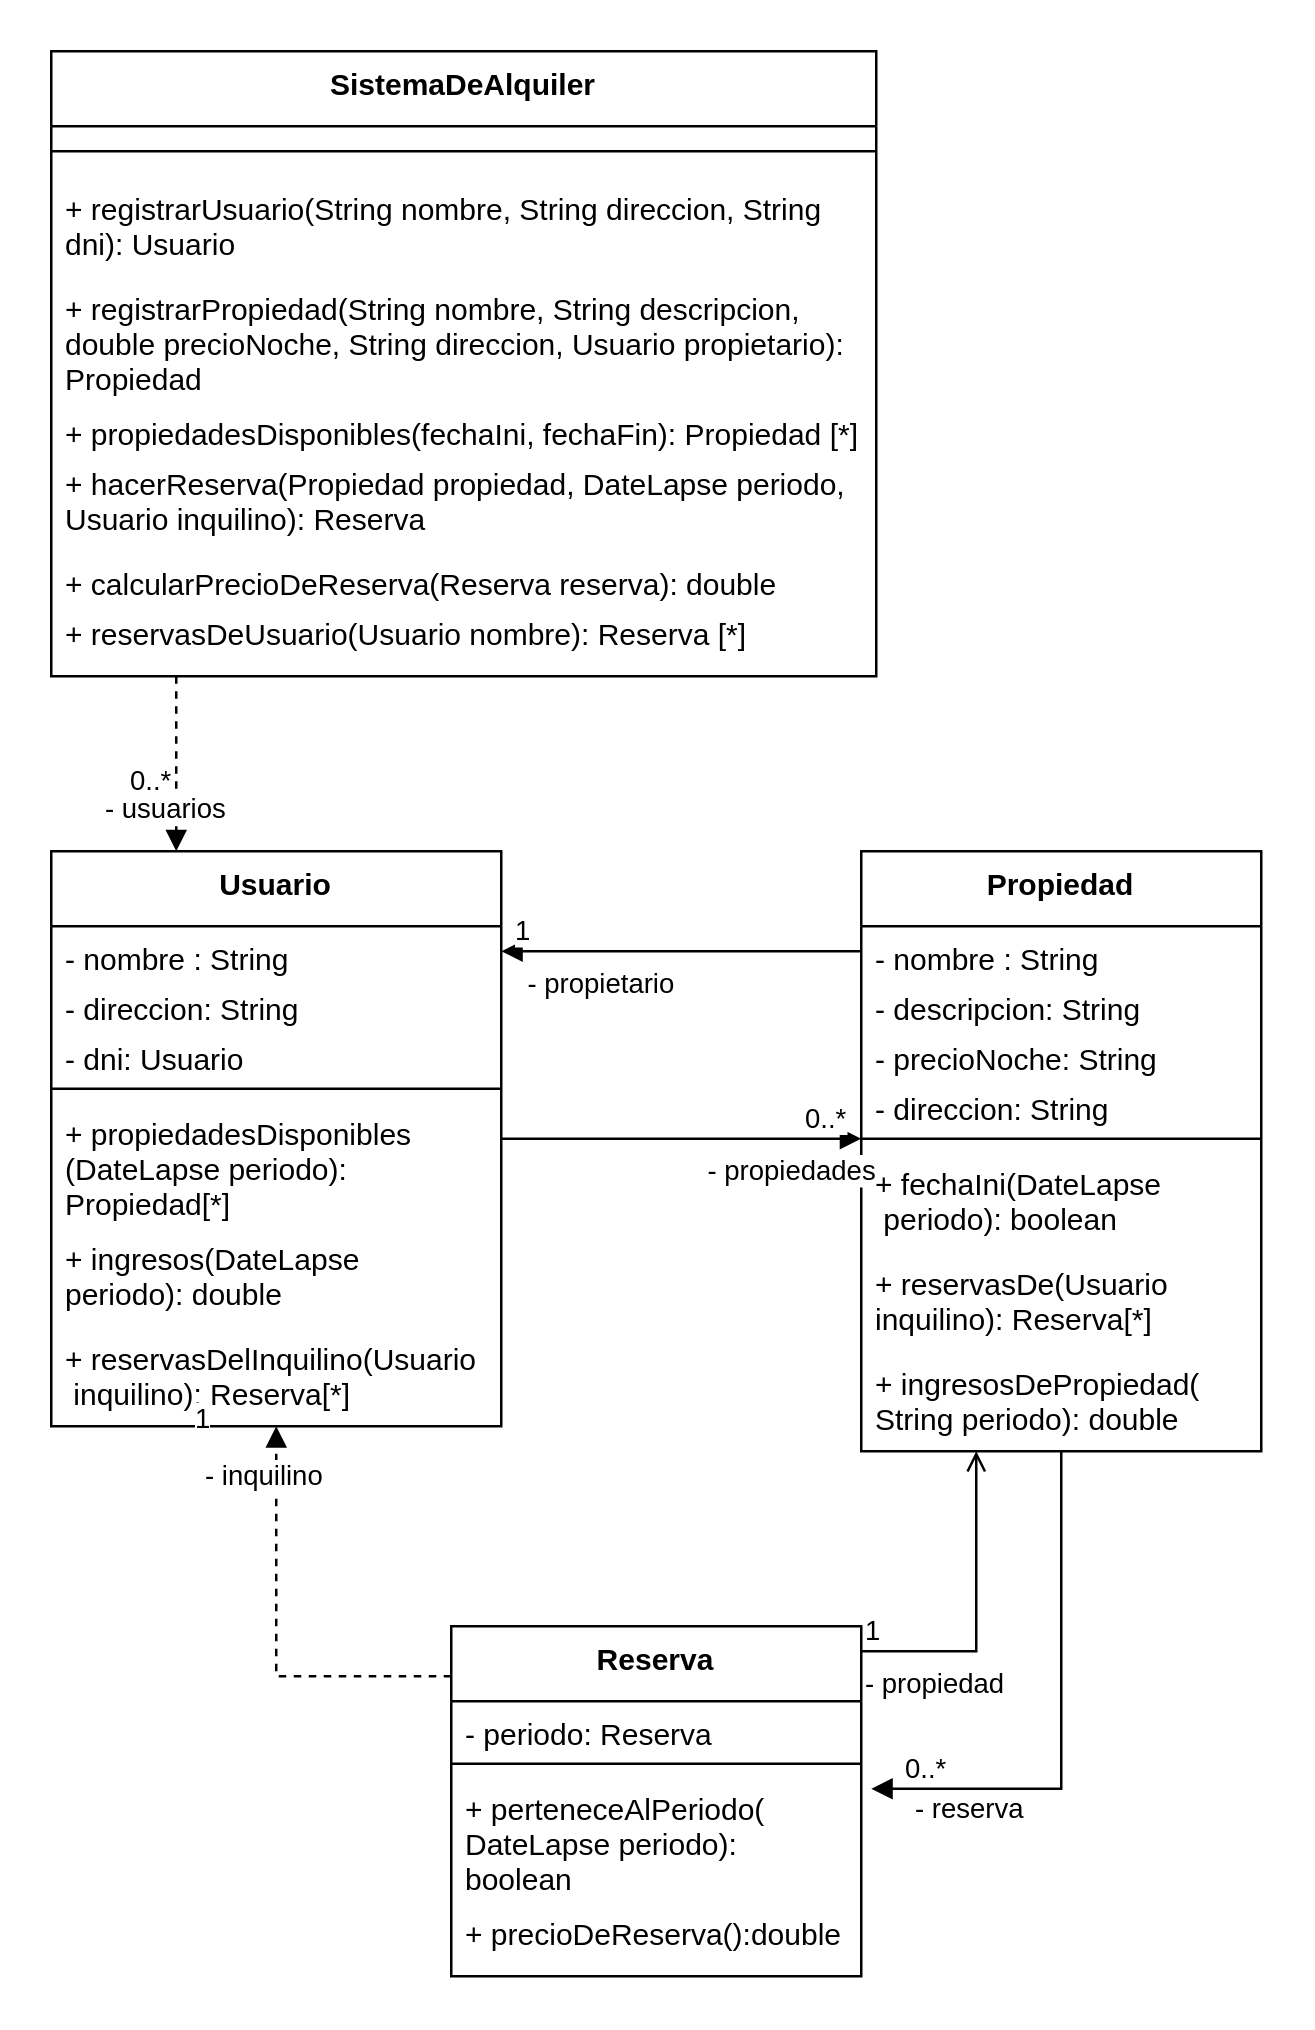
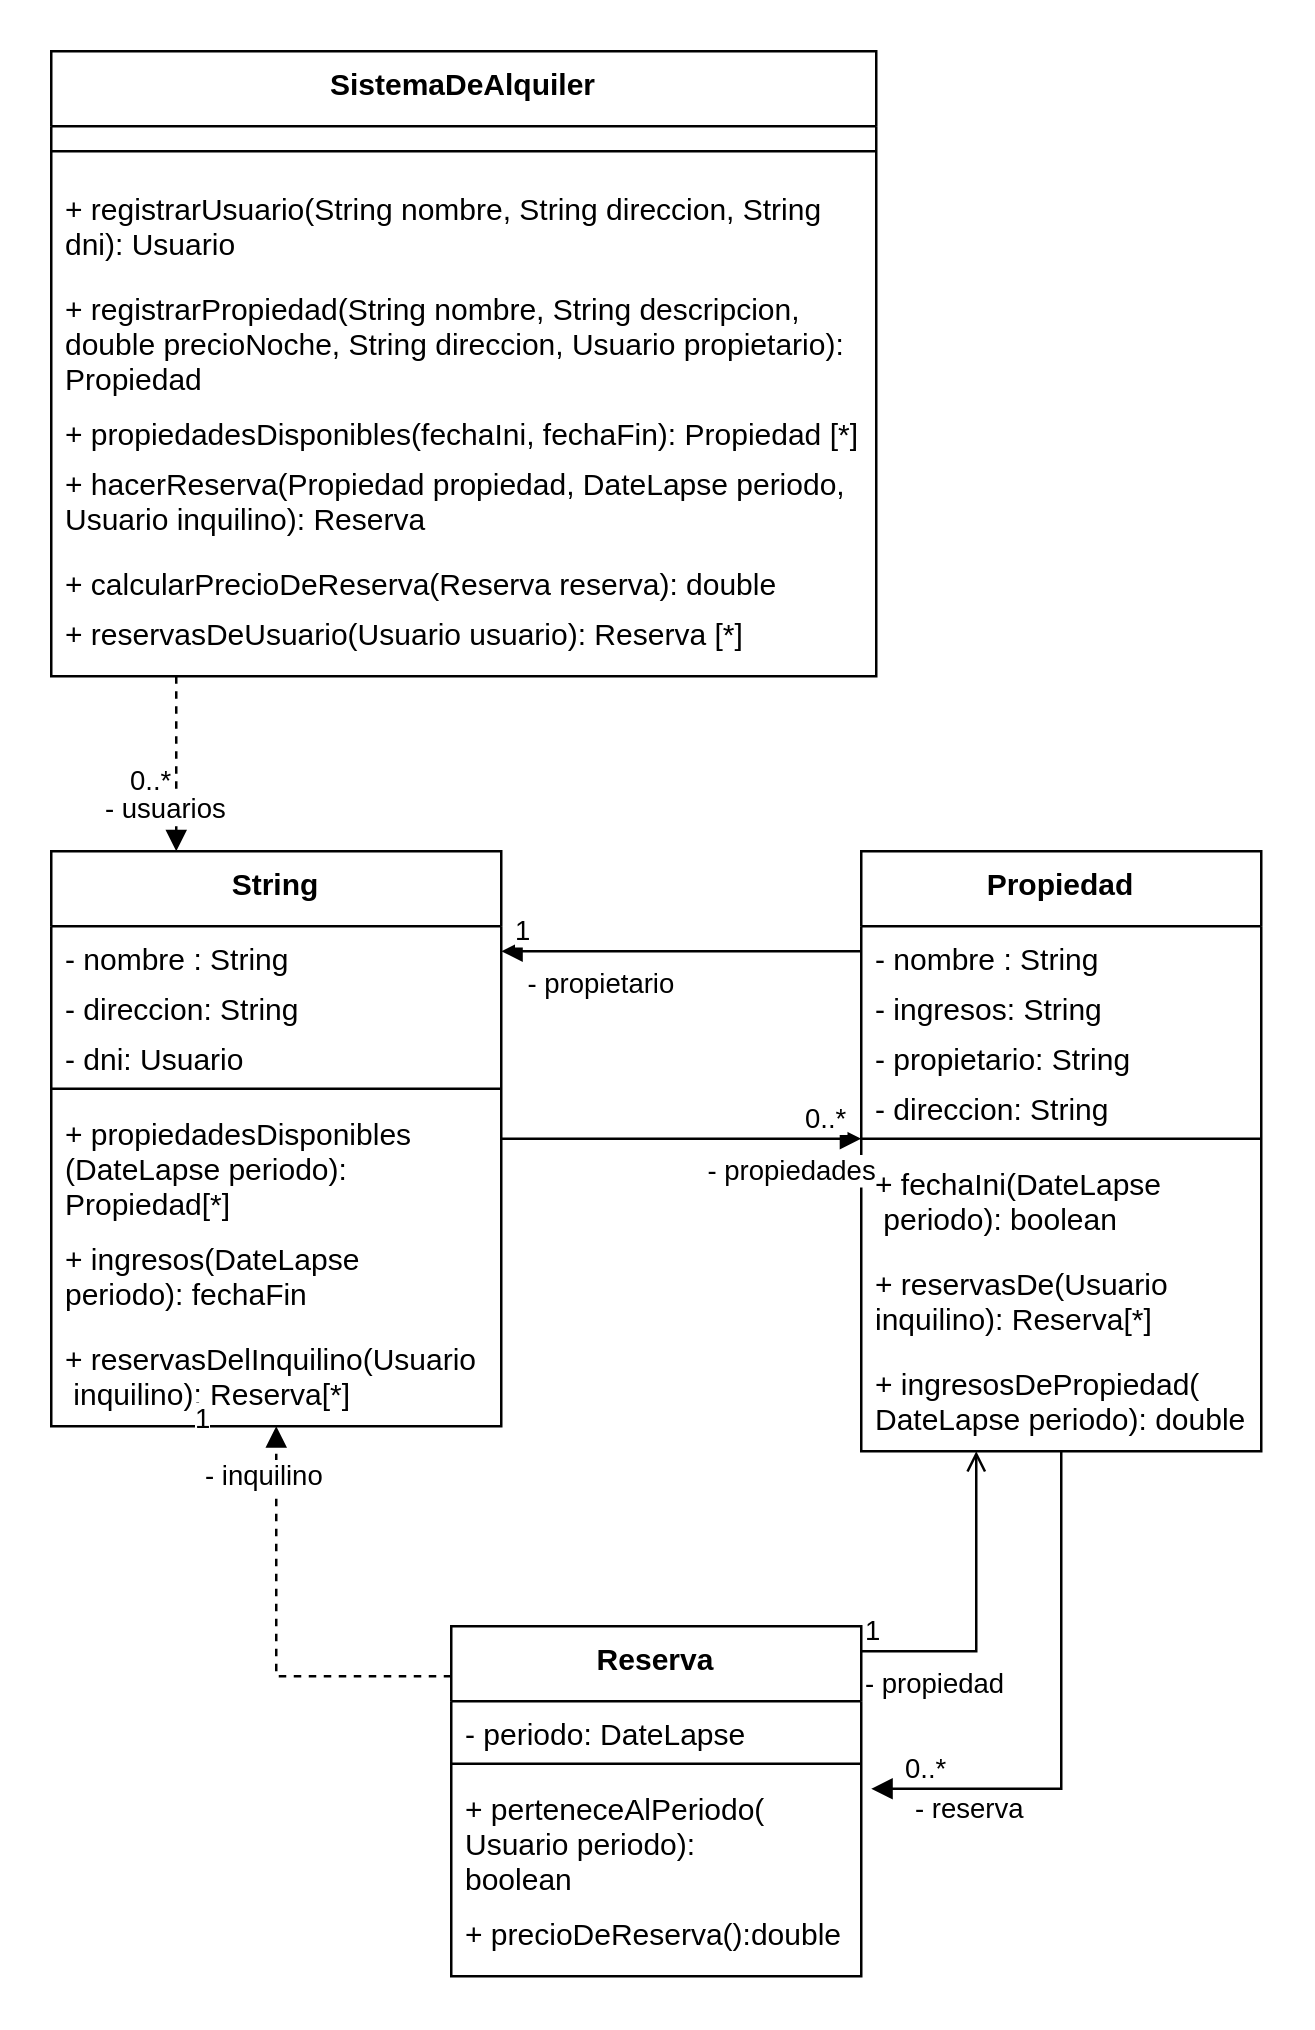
(441, 635) -> (445, 635)
(275, 885) -> (275, 885)
(1028, 1010) -> (1007, 1010)
(1032, 1060) -> (1028, 1060)
(225, 1260) -> (225, 1260)
(1048, 1385) -> (1048, 1385)
(601, 1735) -> (617, 1735)
(630, 1810) -> (630, 1810)
